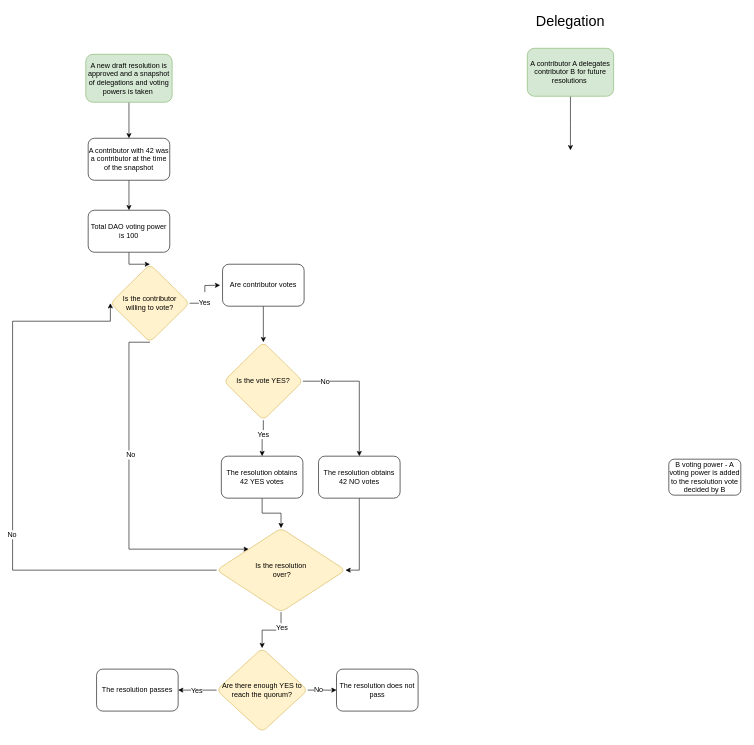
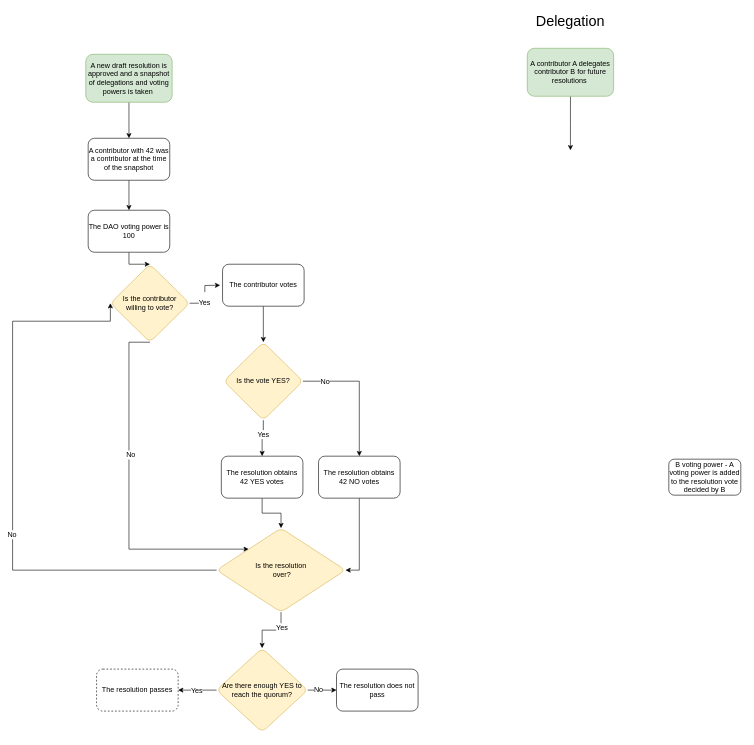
(129, 231) -> (129, 231)
(263, 285) -> (263, 285)
(137, 690) -> (137, 690)
